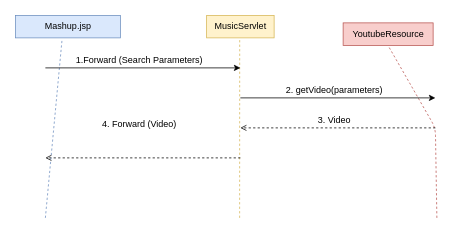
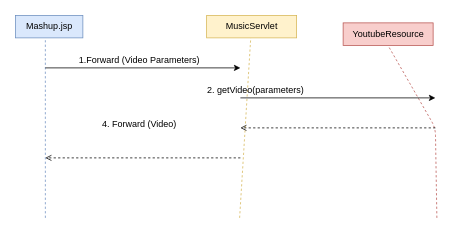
(68, 27) -> (49, 27)
(240, 27) -> (252, 27)
(140, 60) -> (140, 60)
(334, 90) -> (255, 90)
(334, 120) -> none
